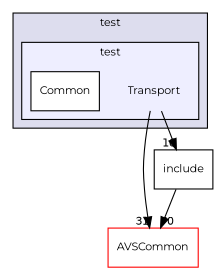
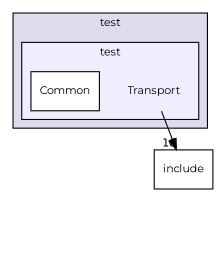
(153, 248) -> none
